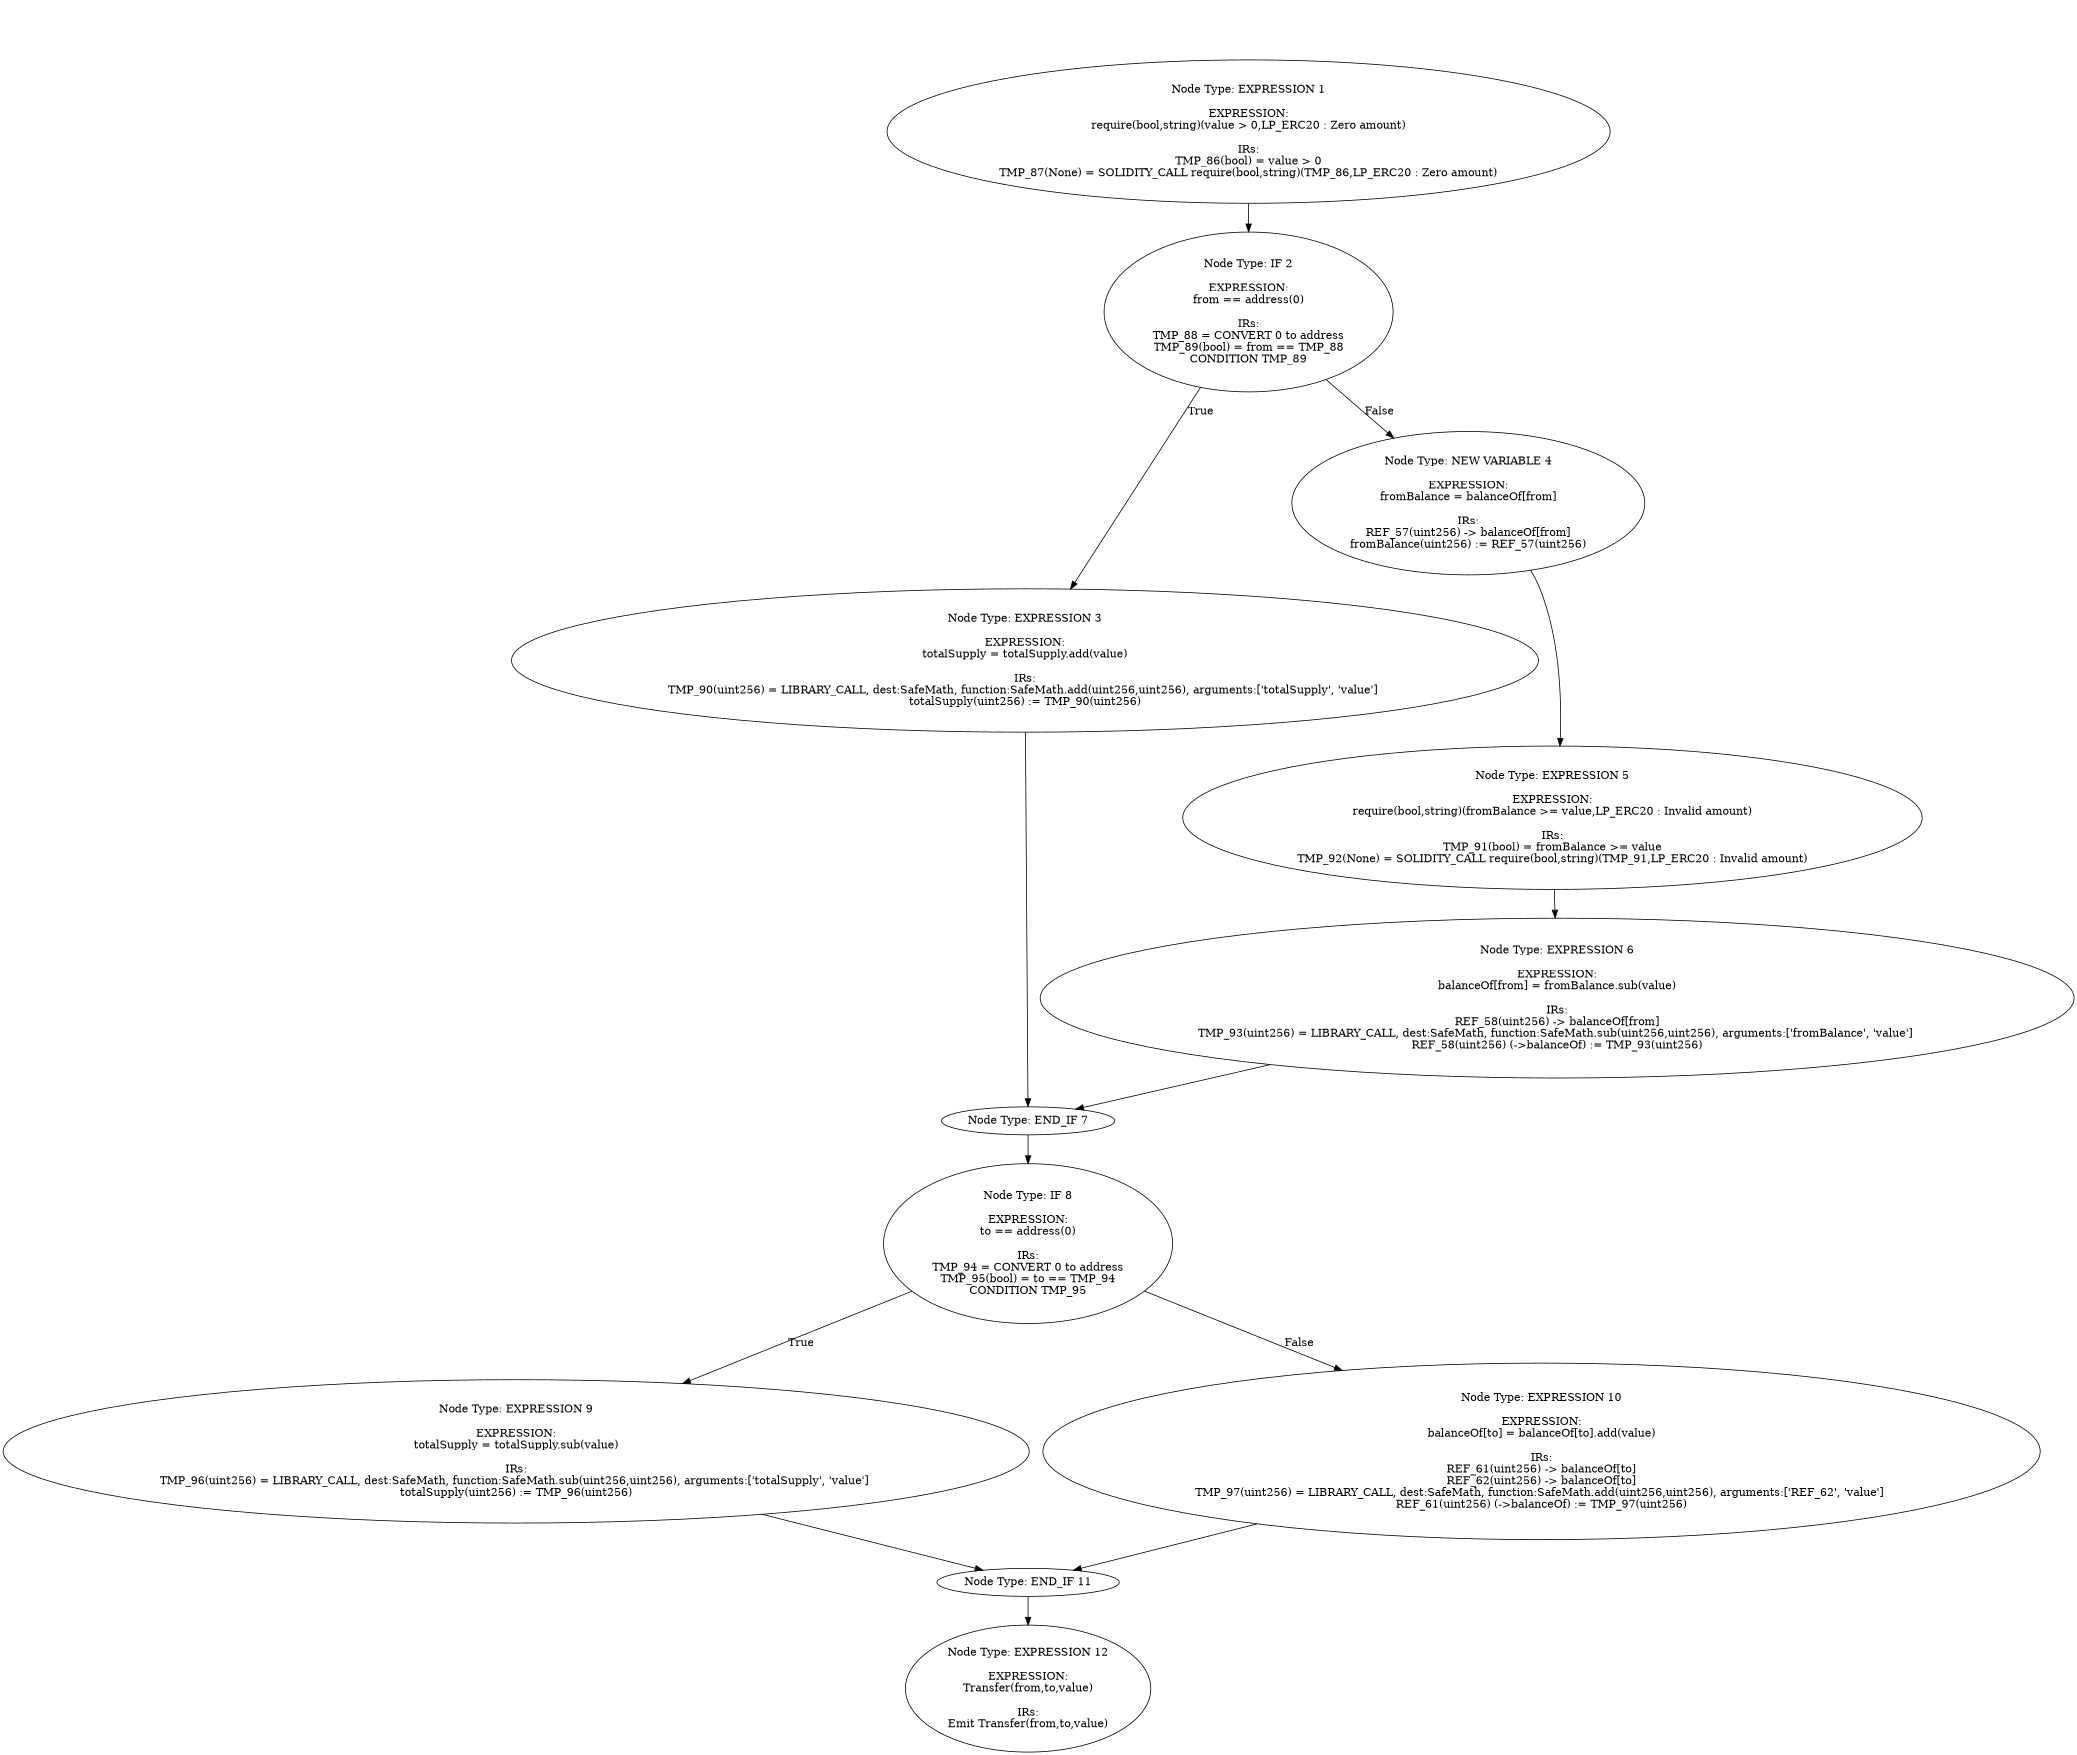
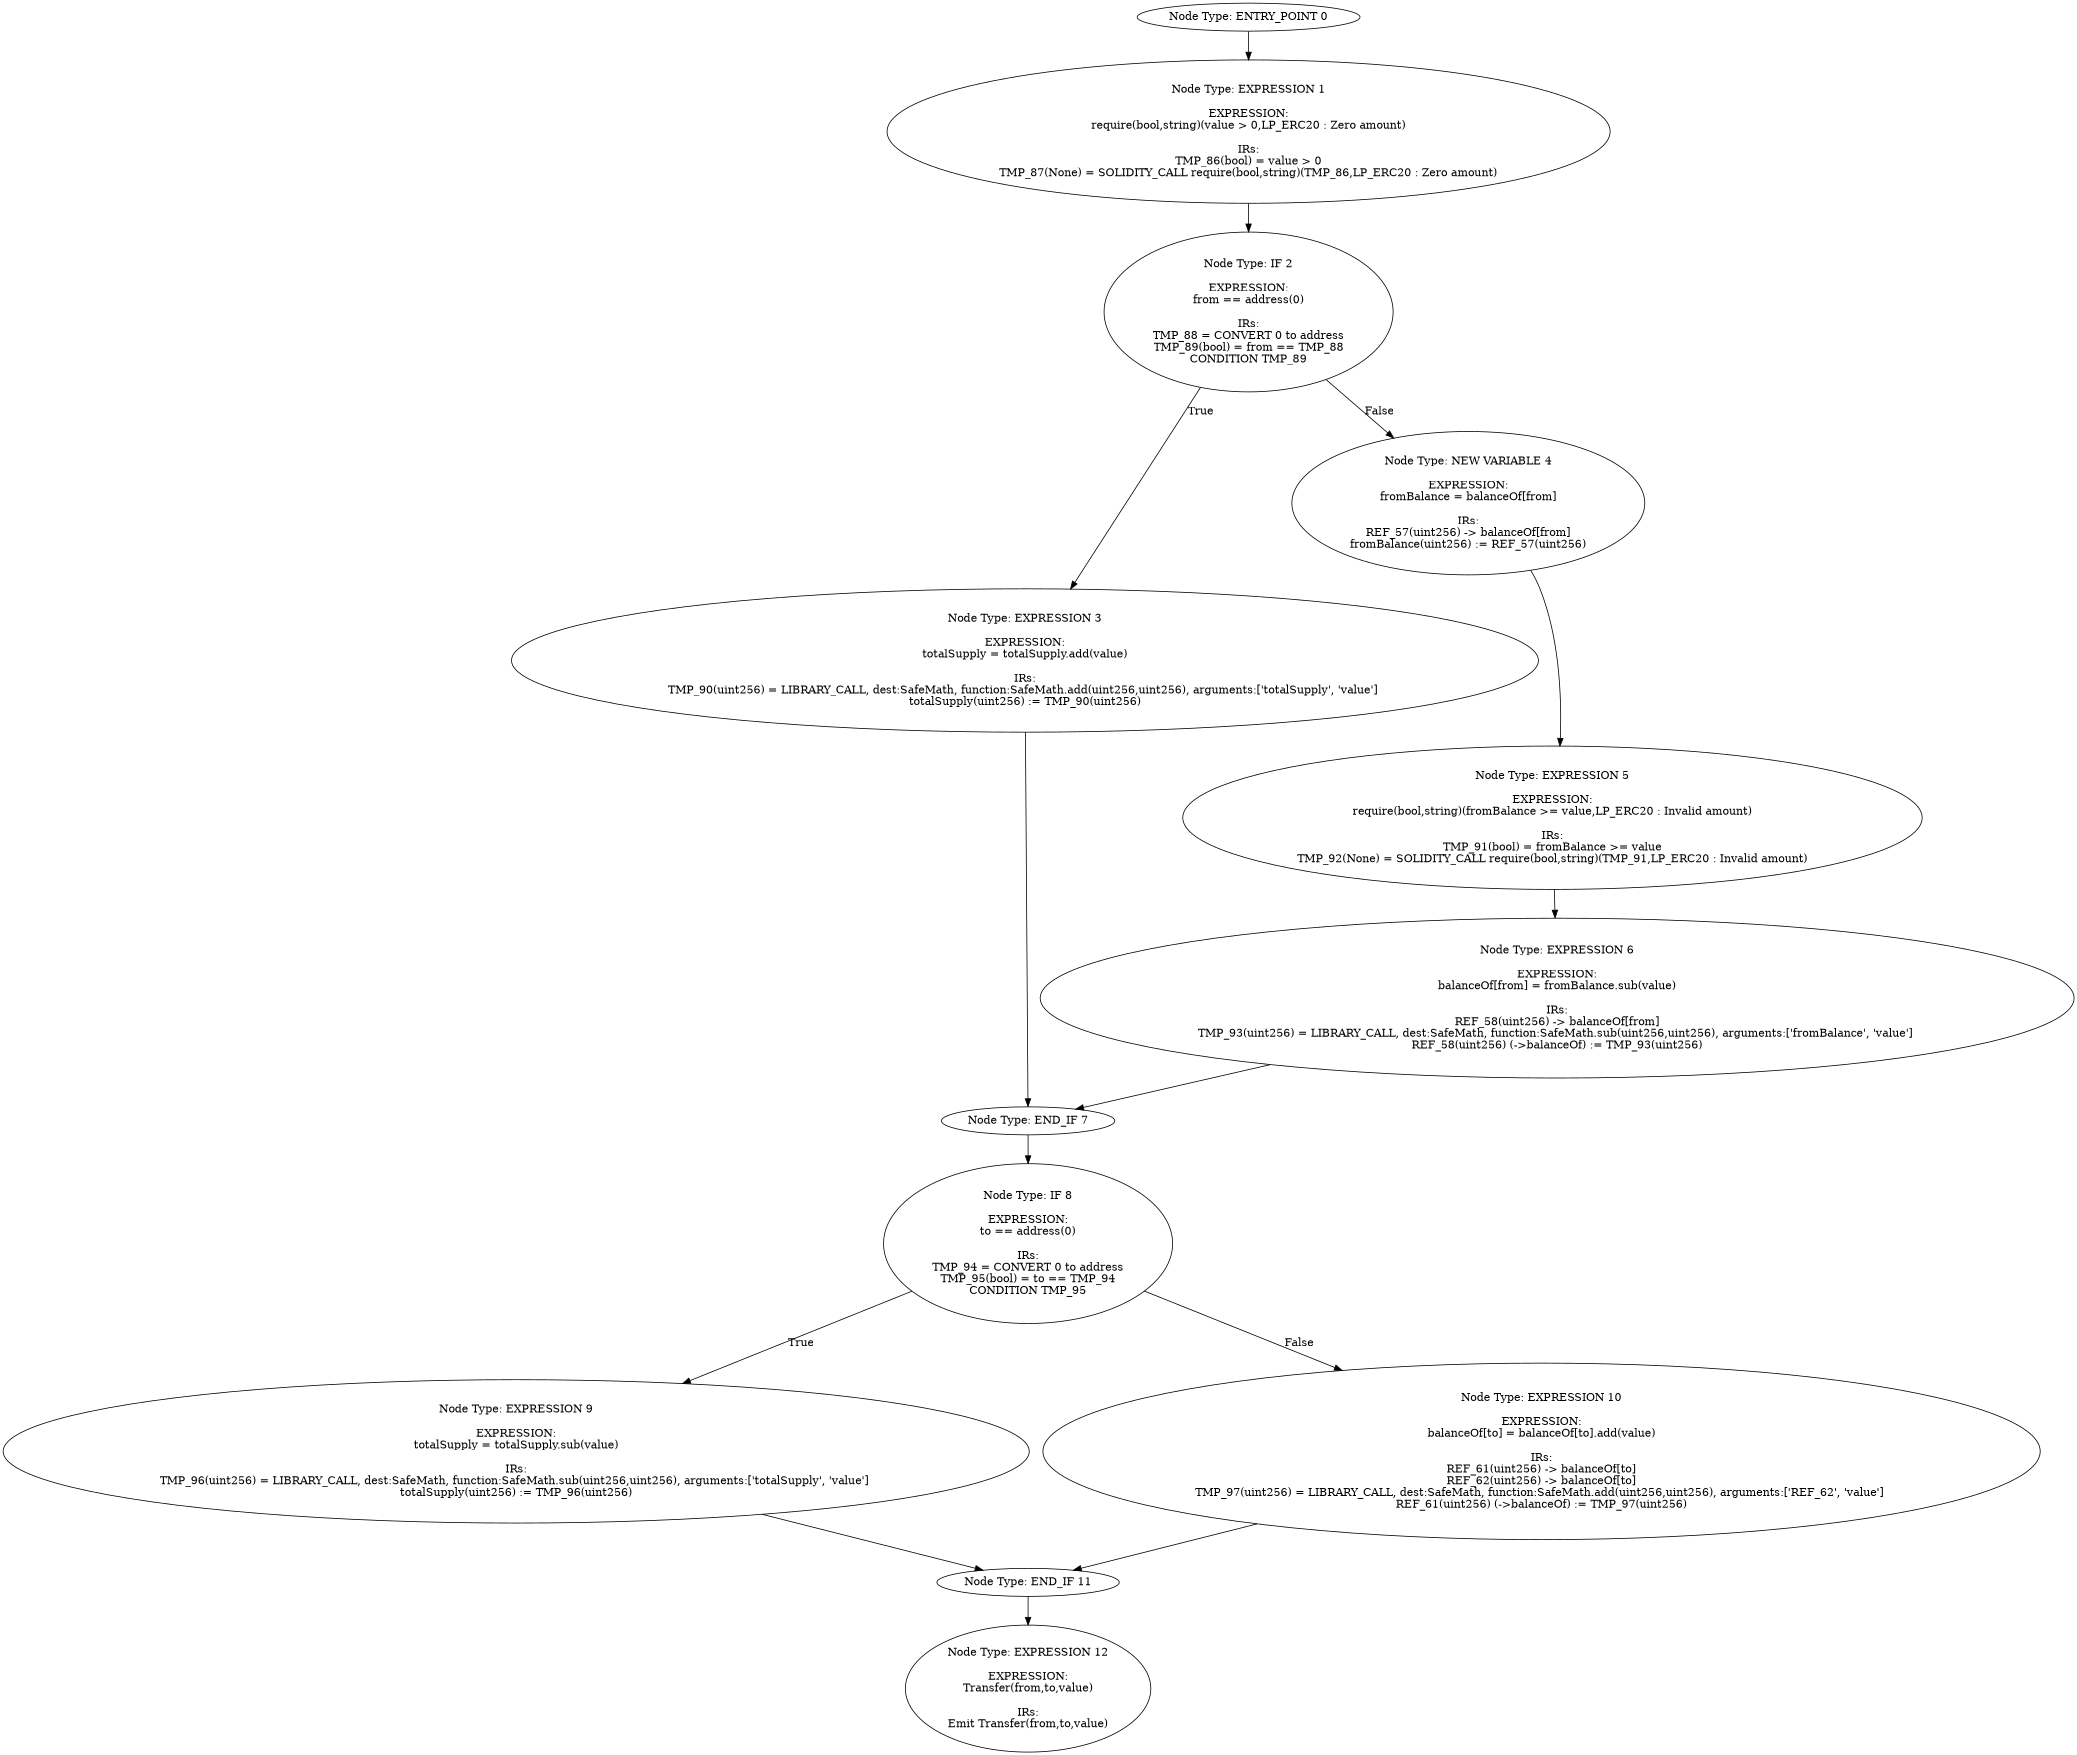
none -> (1249, 17)
